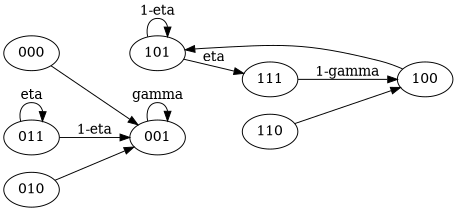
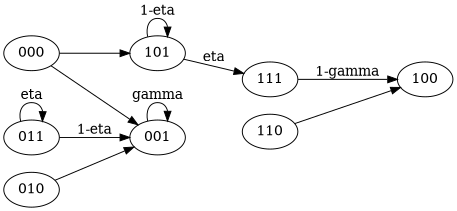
(300, 47) -> (90, 53)
